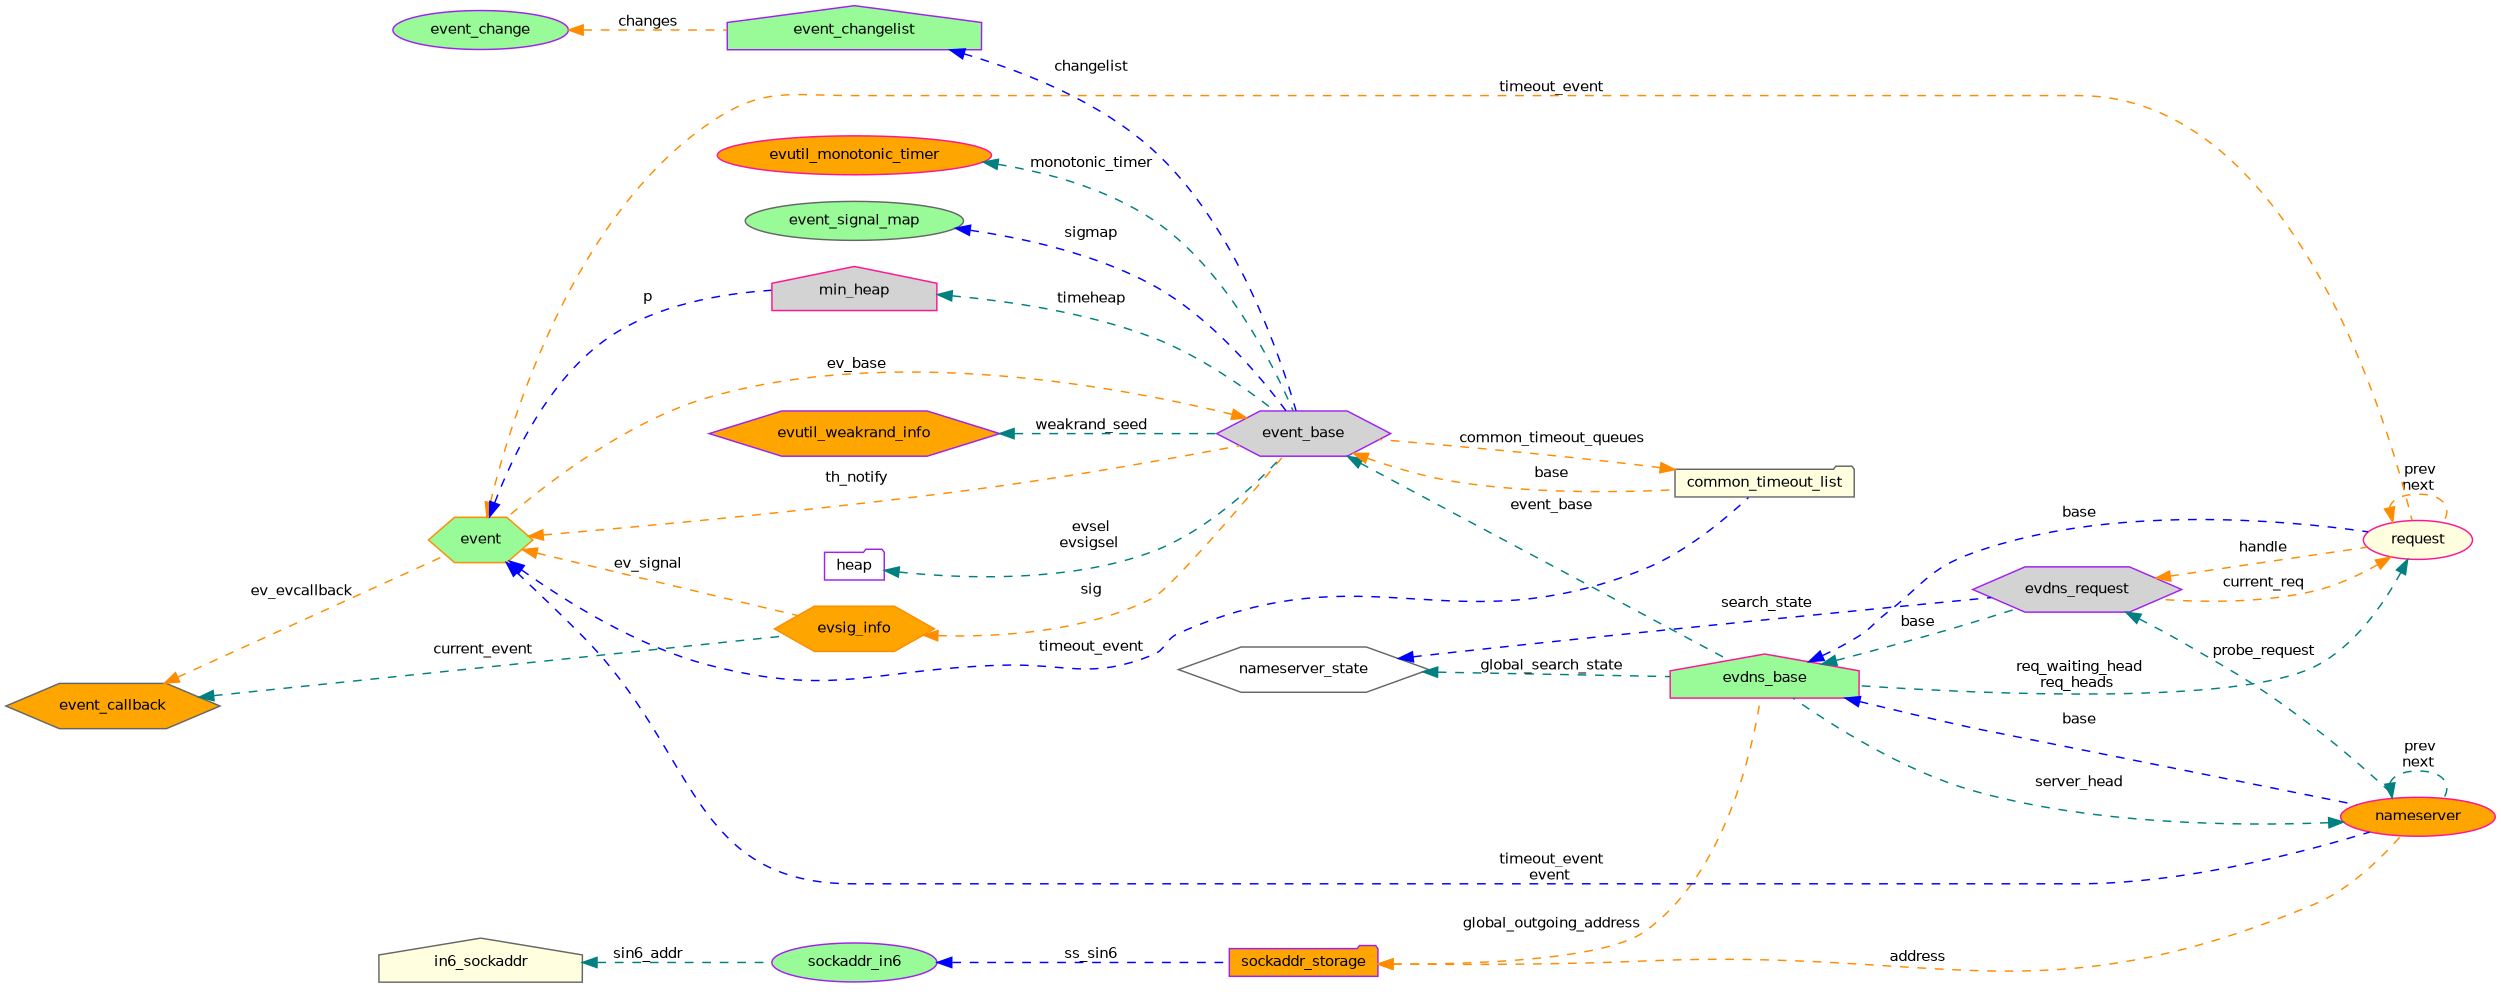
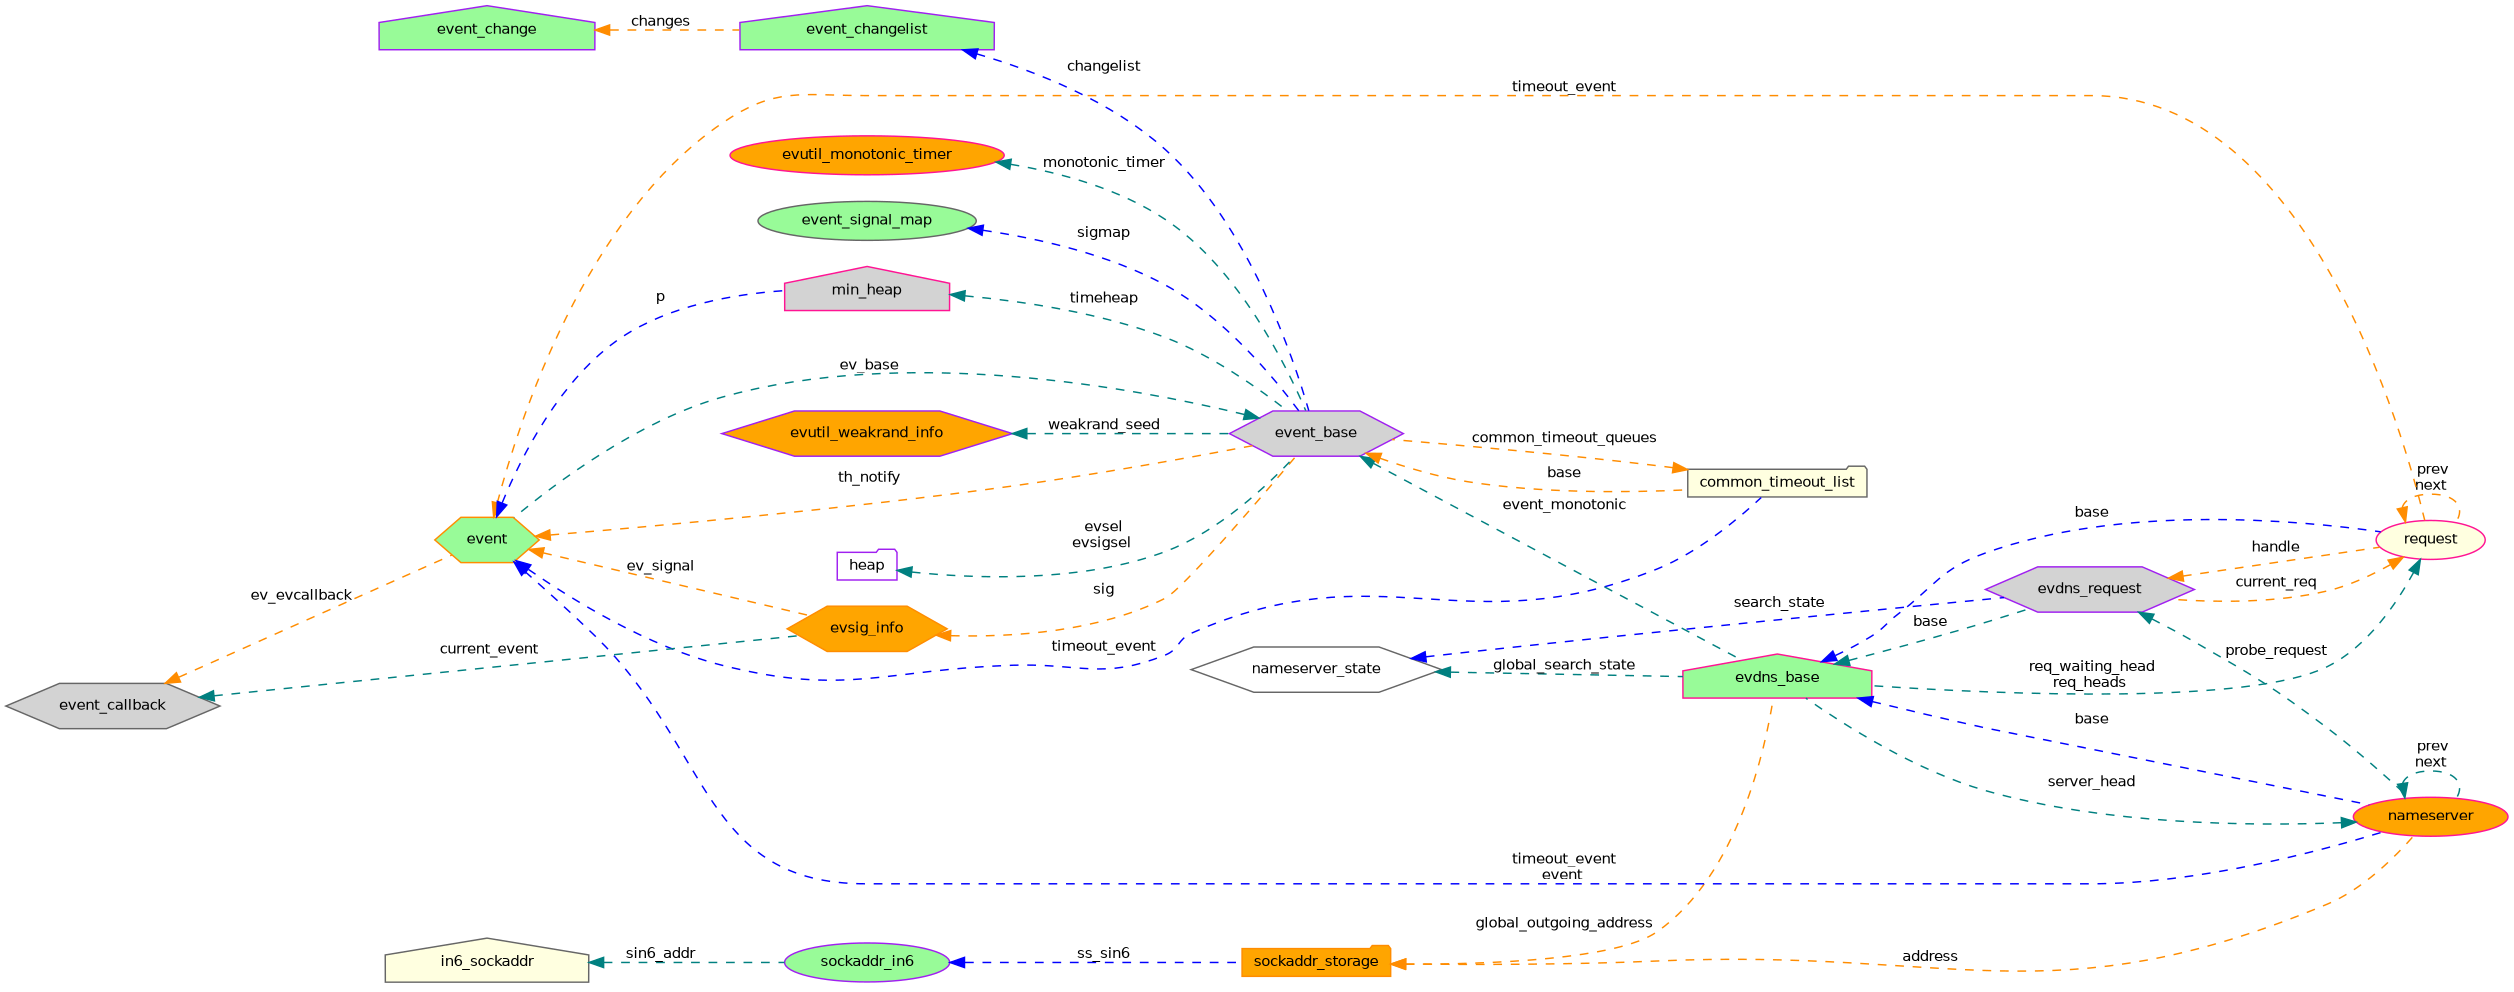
(481, 30) -> (487, 30)
(853, 374) -> (863, 375)
(1549, 506) -> (1562, 506)
(113, 706) -> (113, 706)
(1304, 962) -> (1316, 962)
